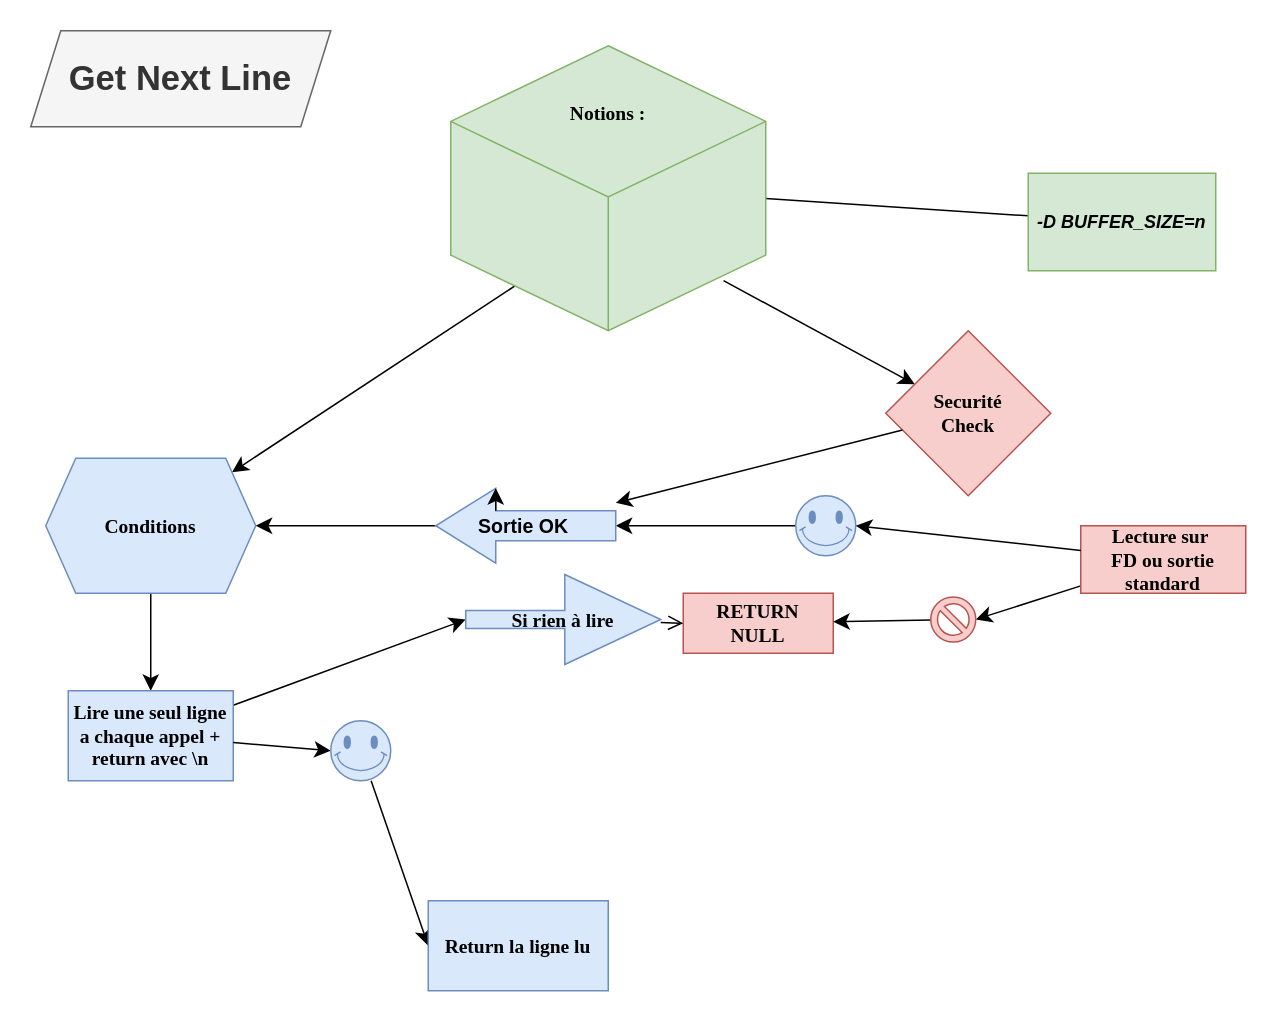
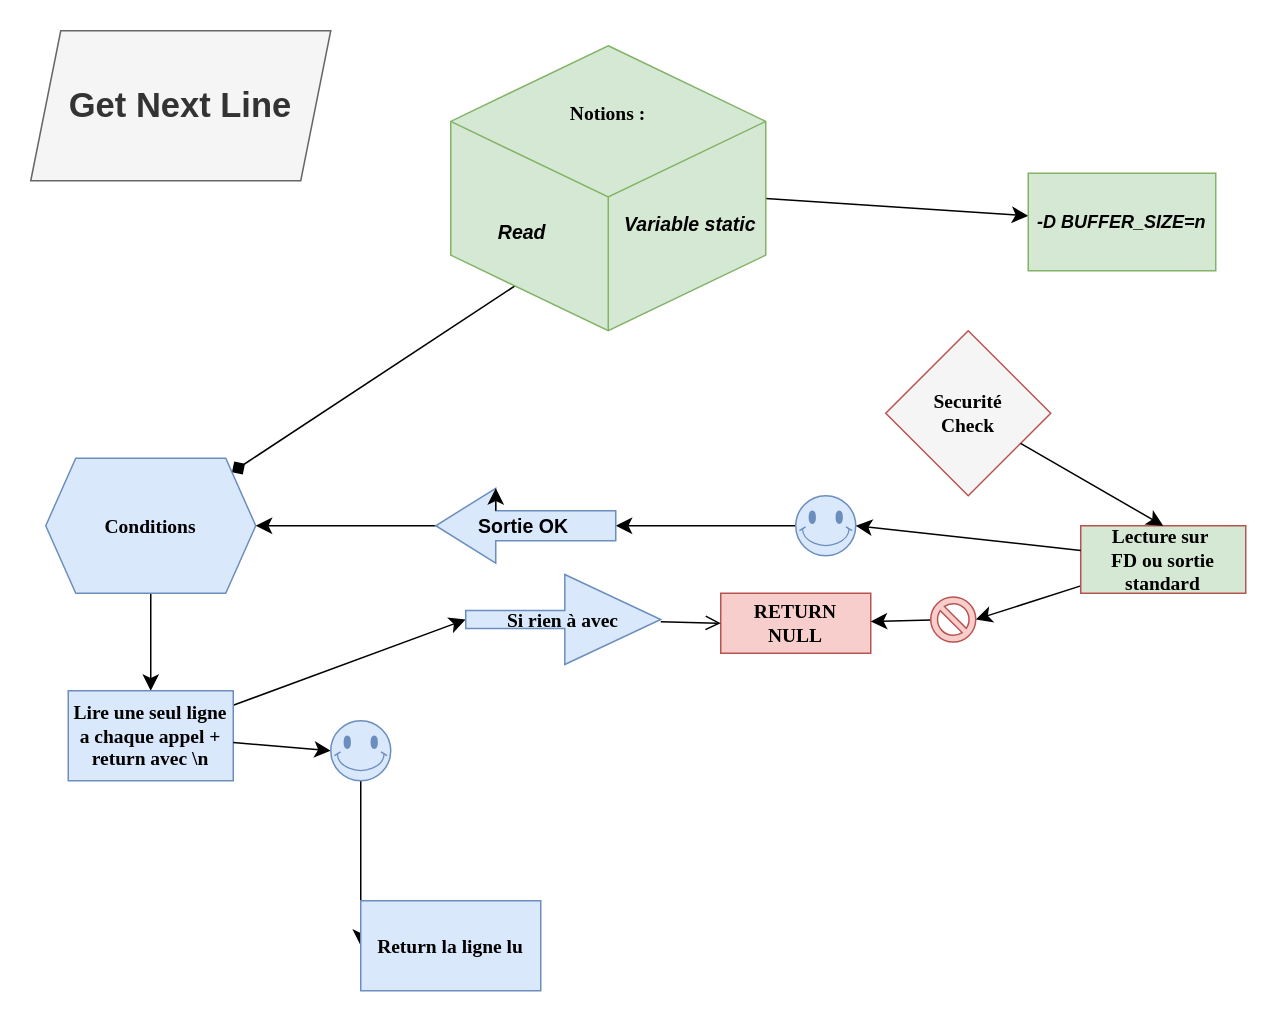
(181, 79) -> (181, 106)
(1019, 215) -> (1014, 215)
none -> (533, 233)
none -> (691, 233)
(814, 330) -> none
(968, 413) -> (968, 413)
(244, 464) -> (245, 464)
(764, 465) -> (1088, 482)
(1163, 560) -> (1163, 560)
(563, 620) -> (563, 620)
(758, 623) -> (796, 623)
(518, 946) -> (451, 946)
